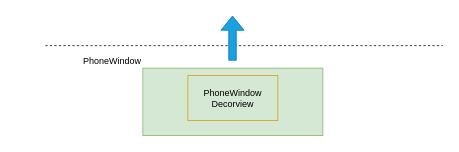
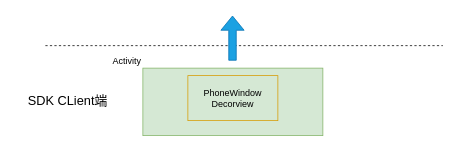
(115, 60) -> (124, 60)
none -> (68, 102)
